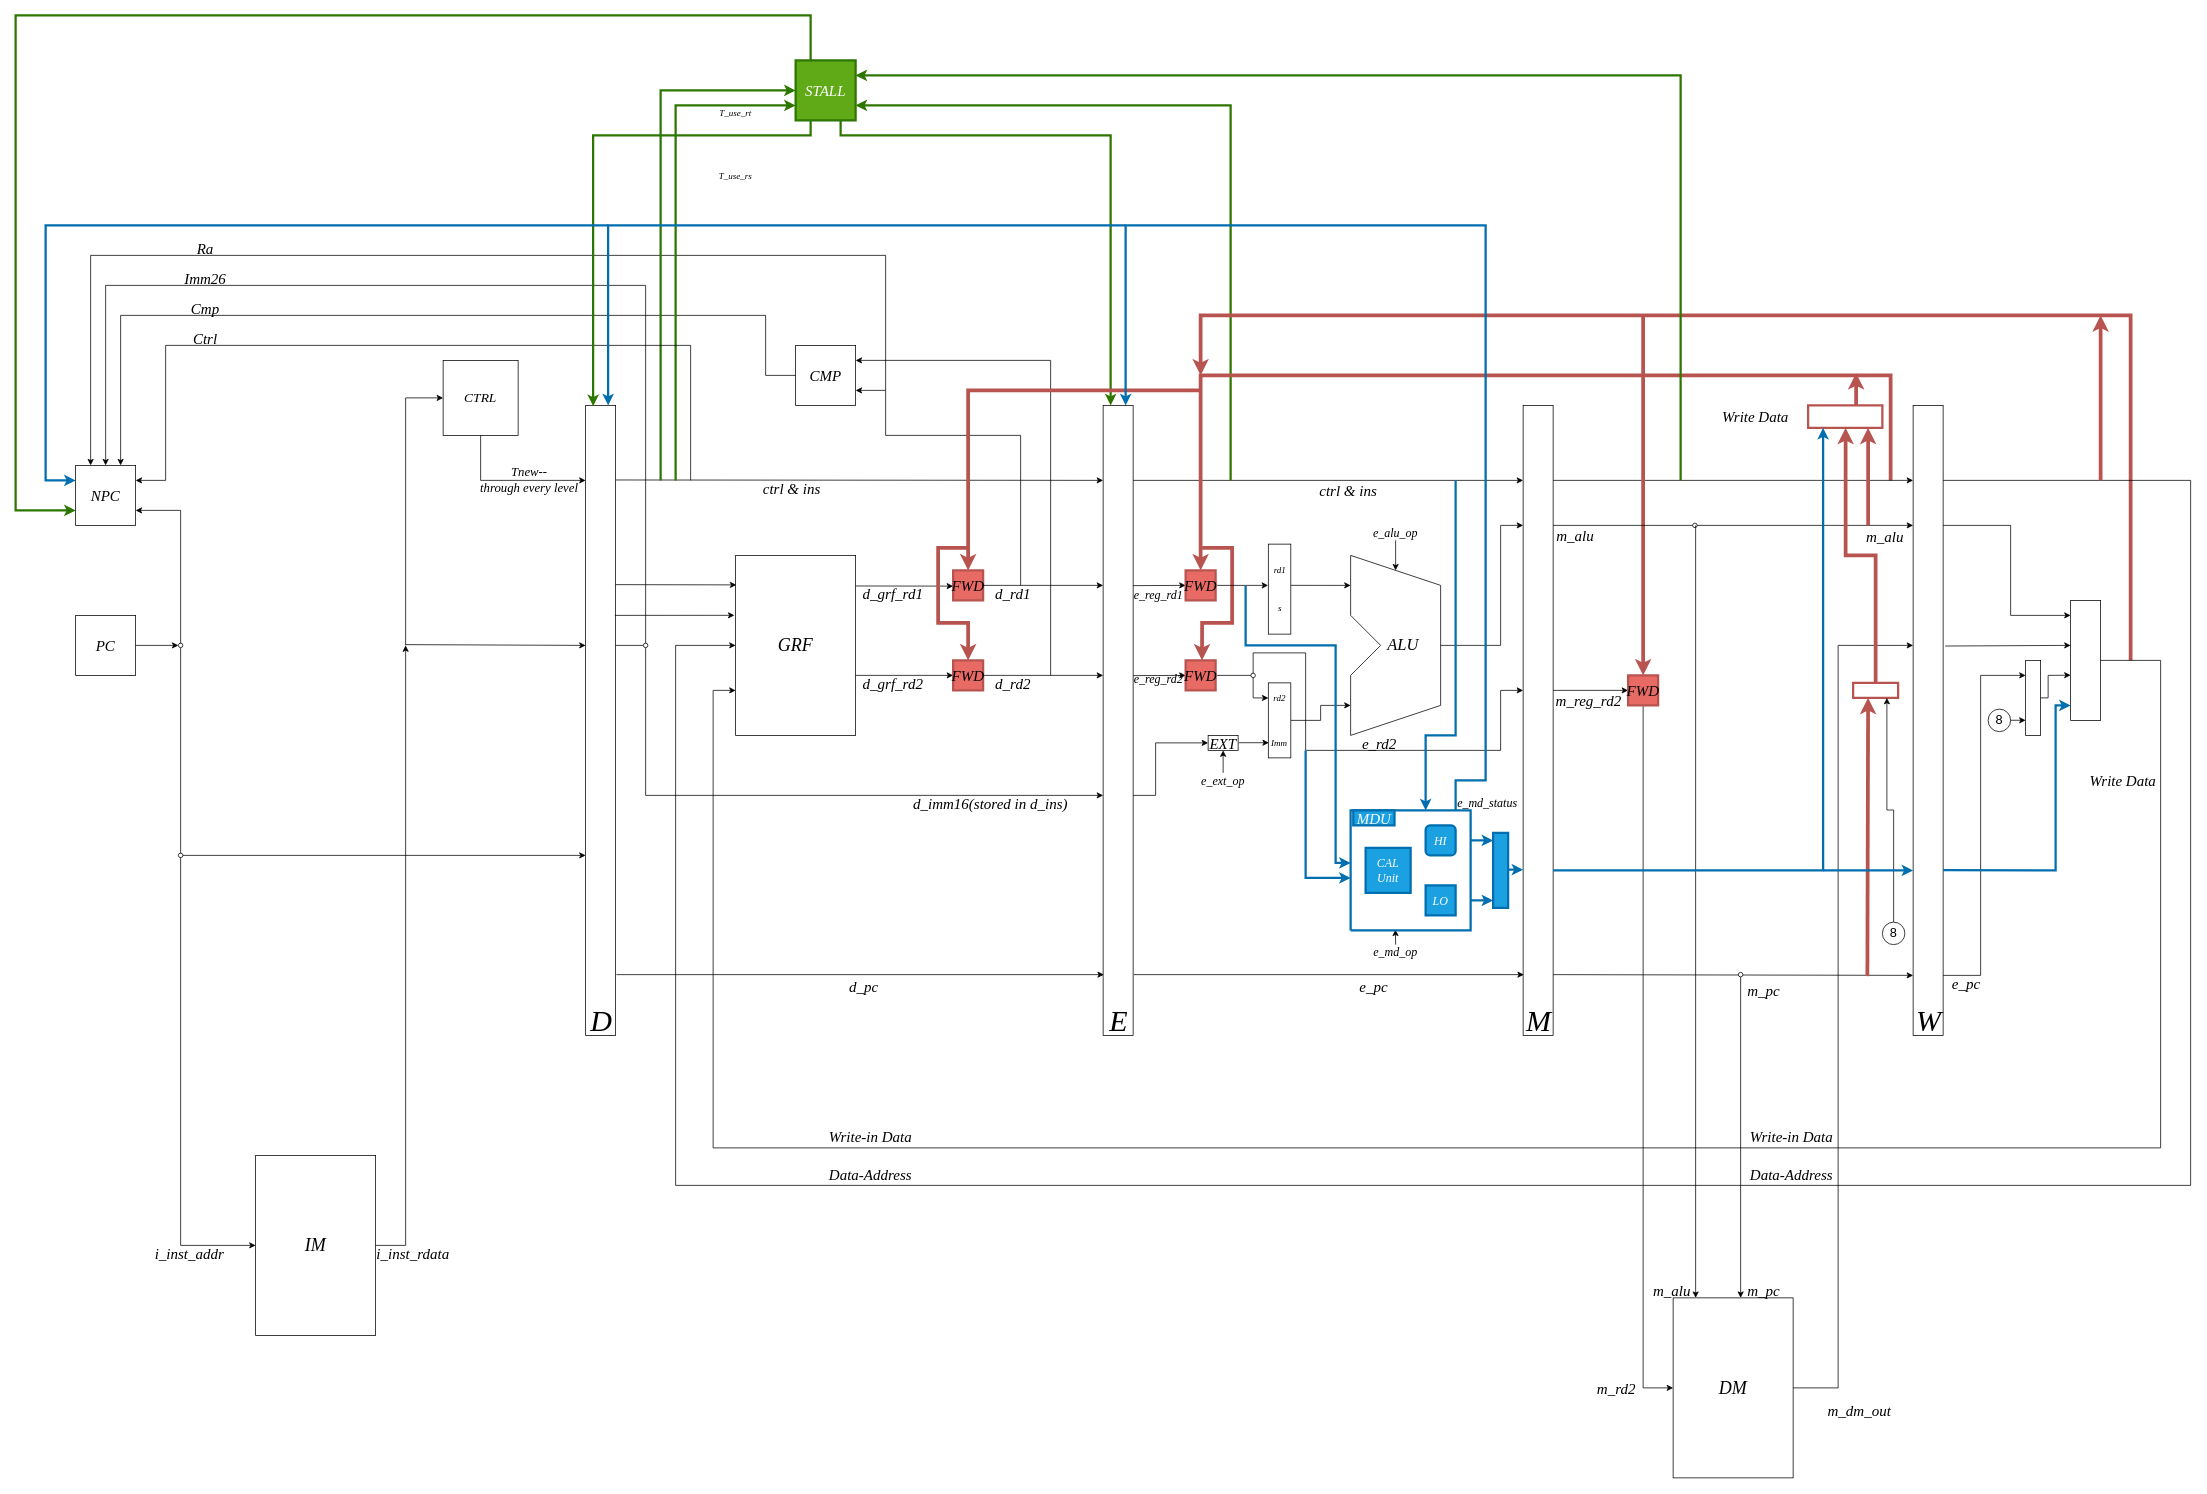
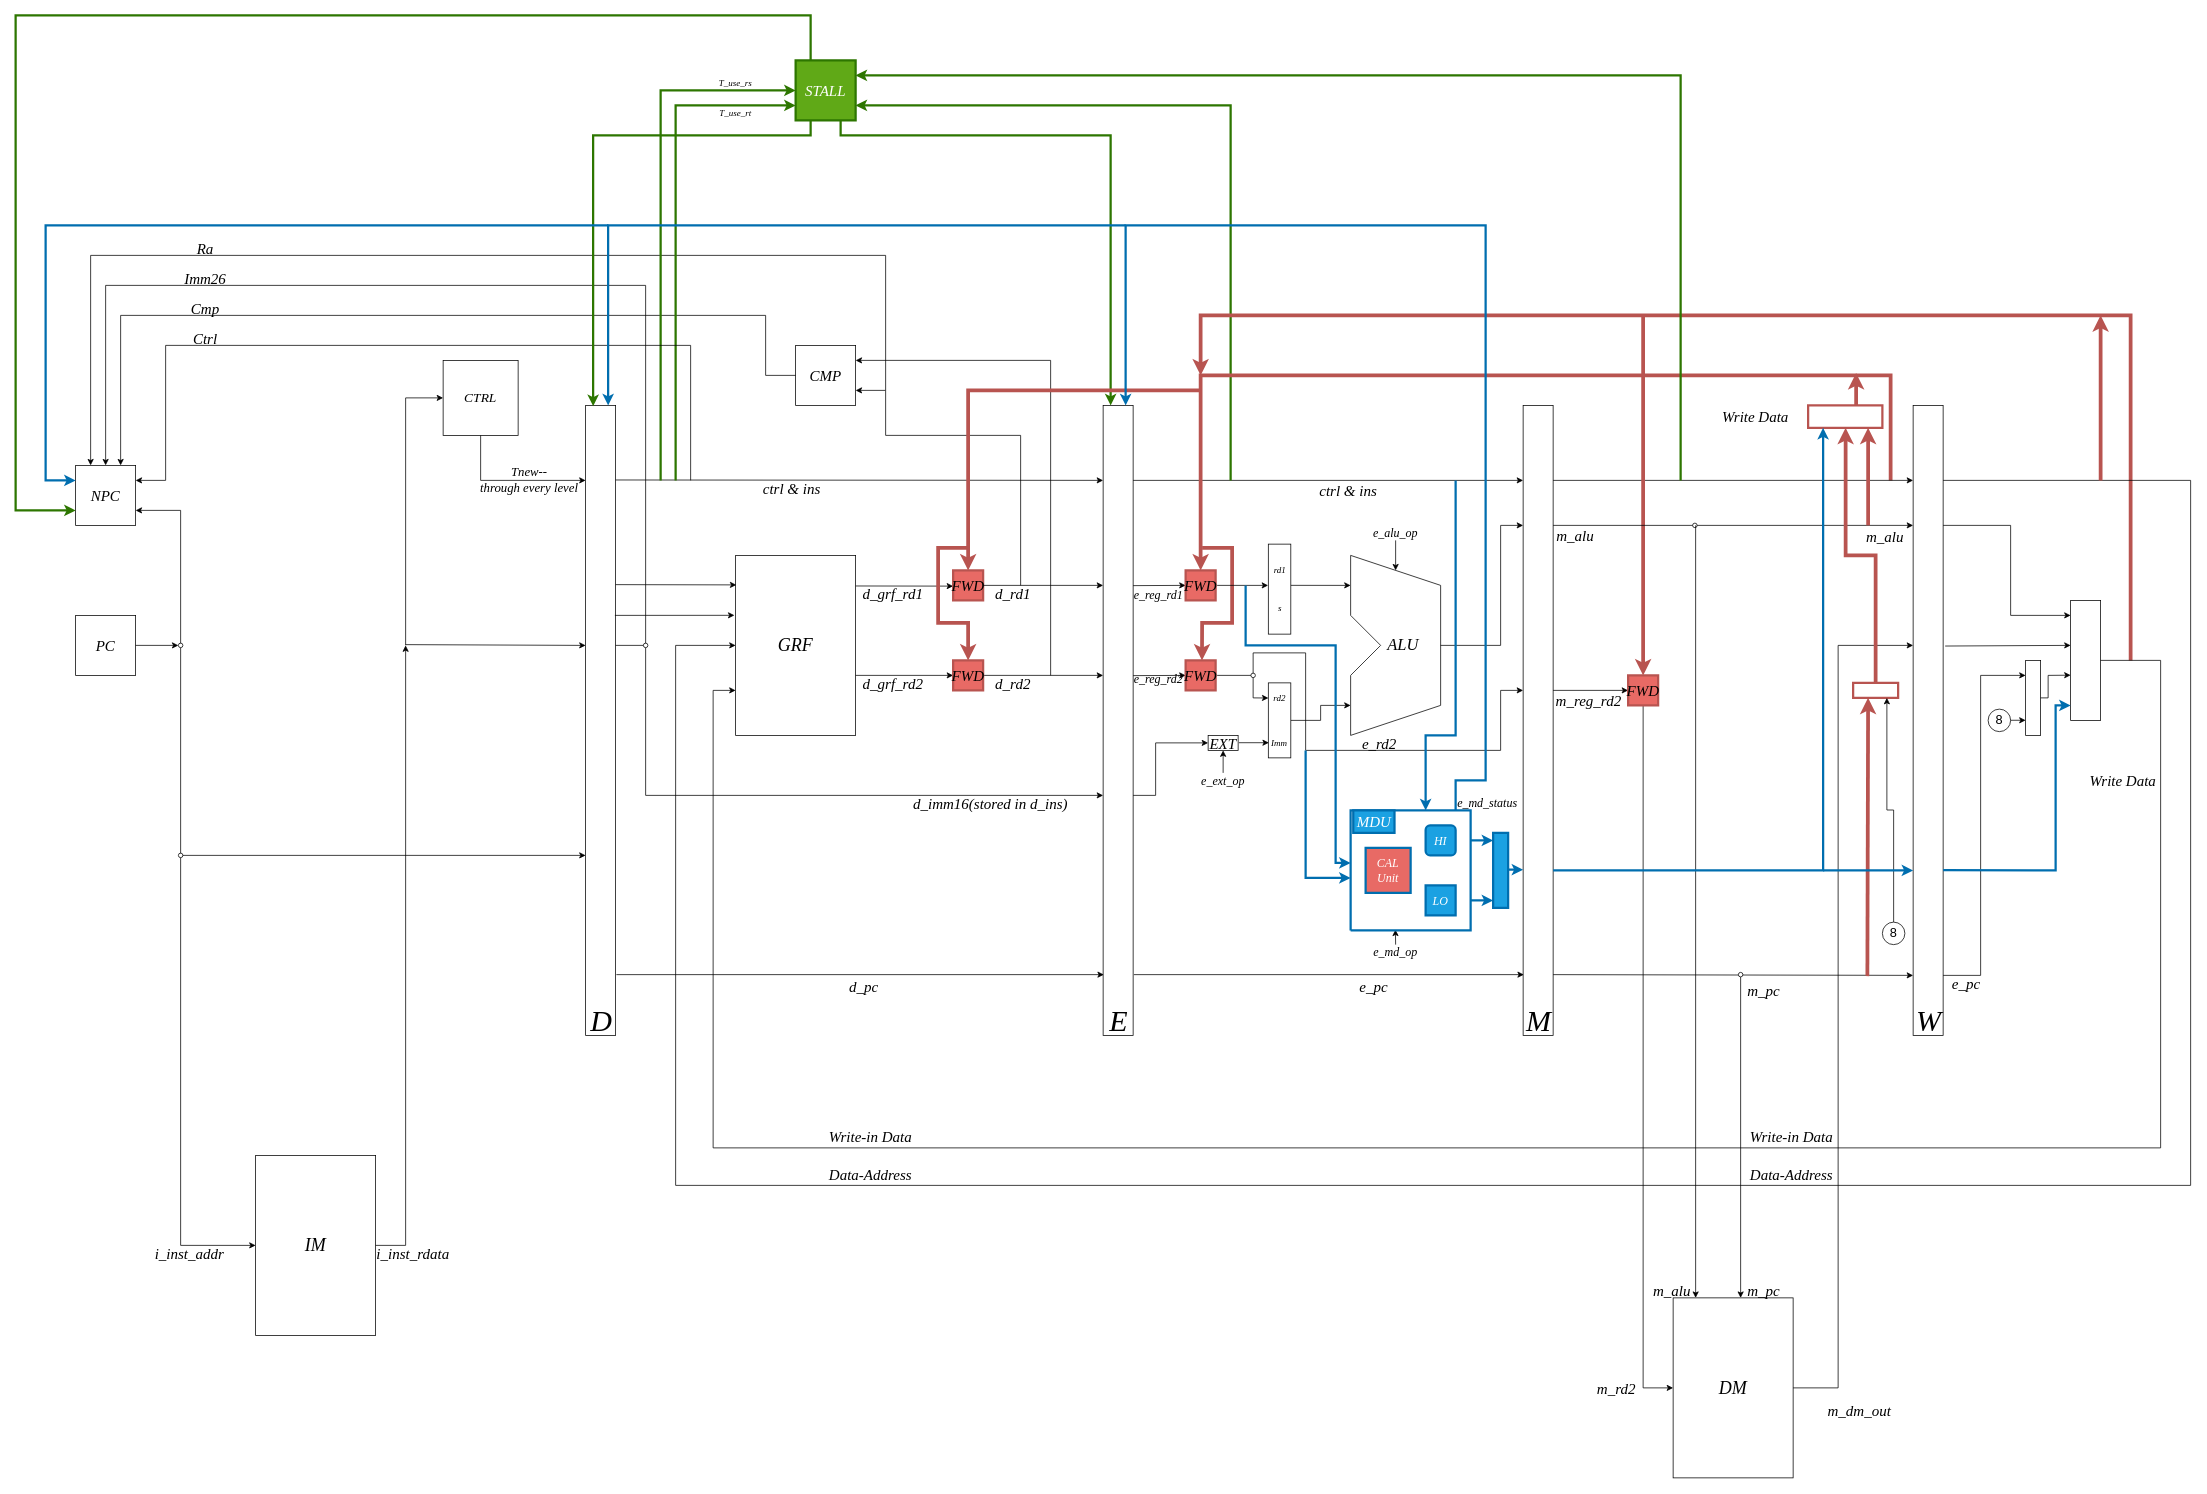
(735, 177) -> (735, 83)
(1374, 818) -> (1374, 822)
(1388, 870) -> (1388, 870)
